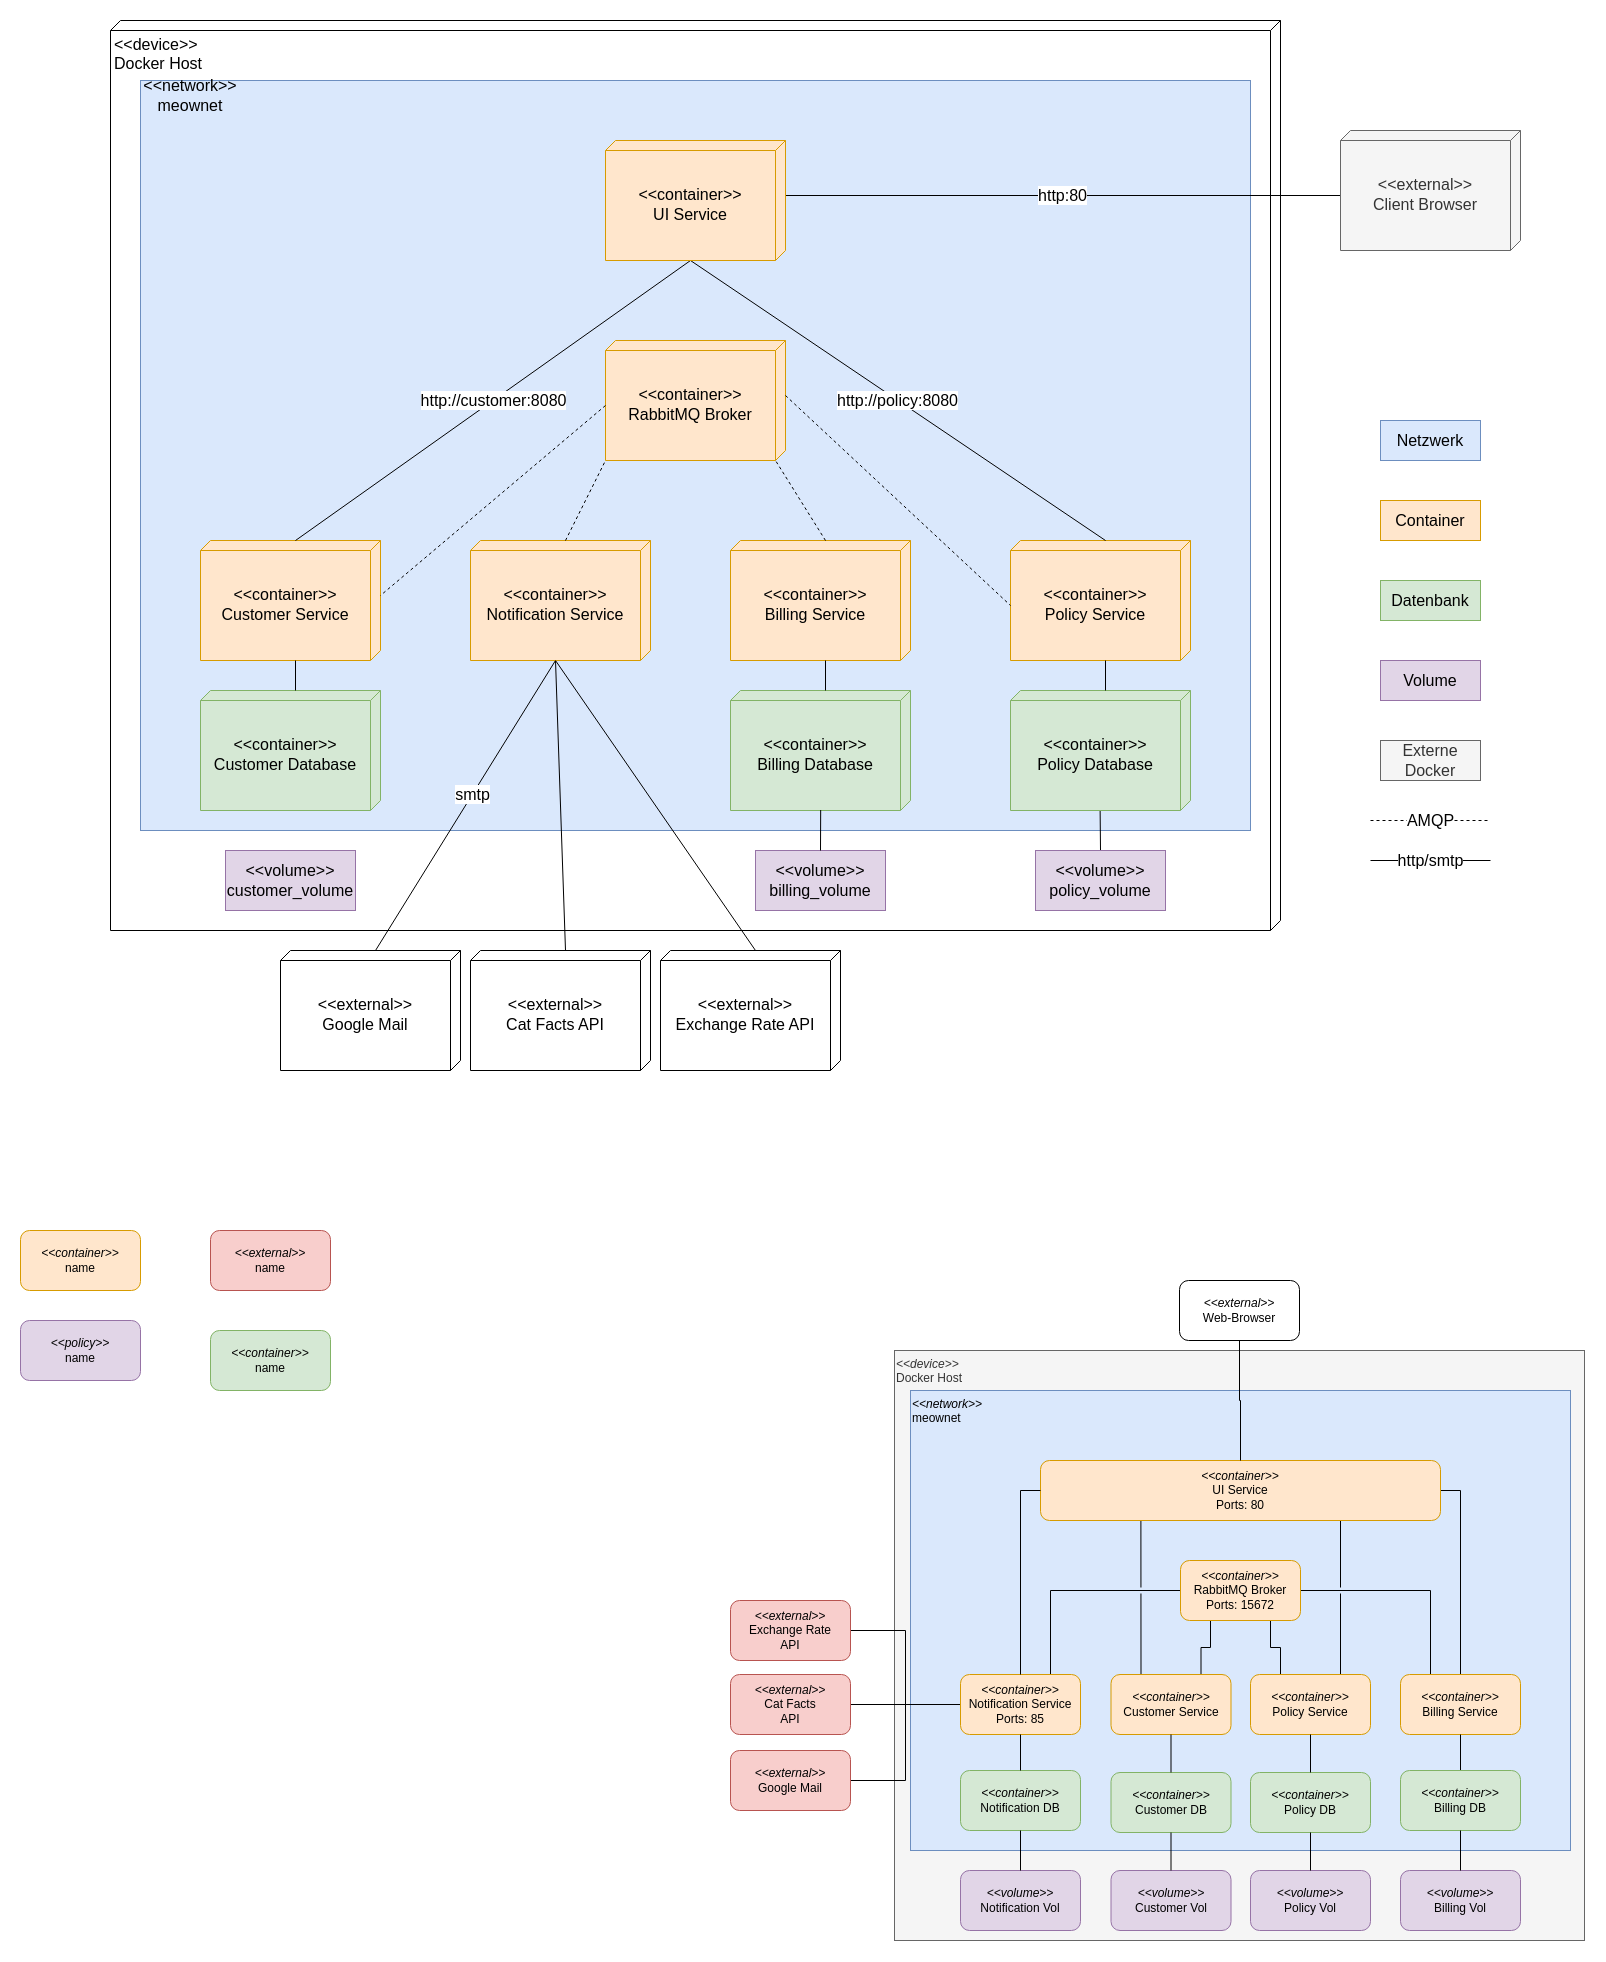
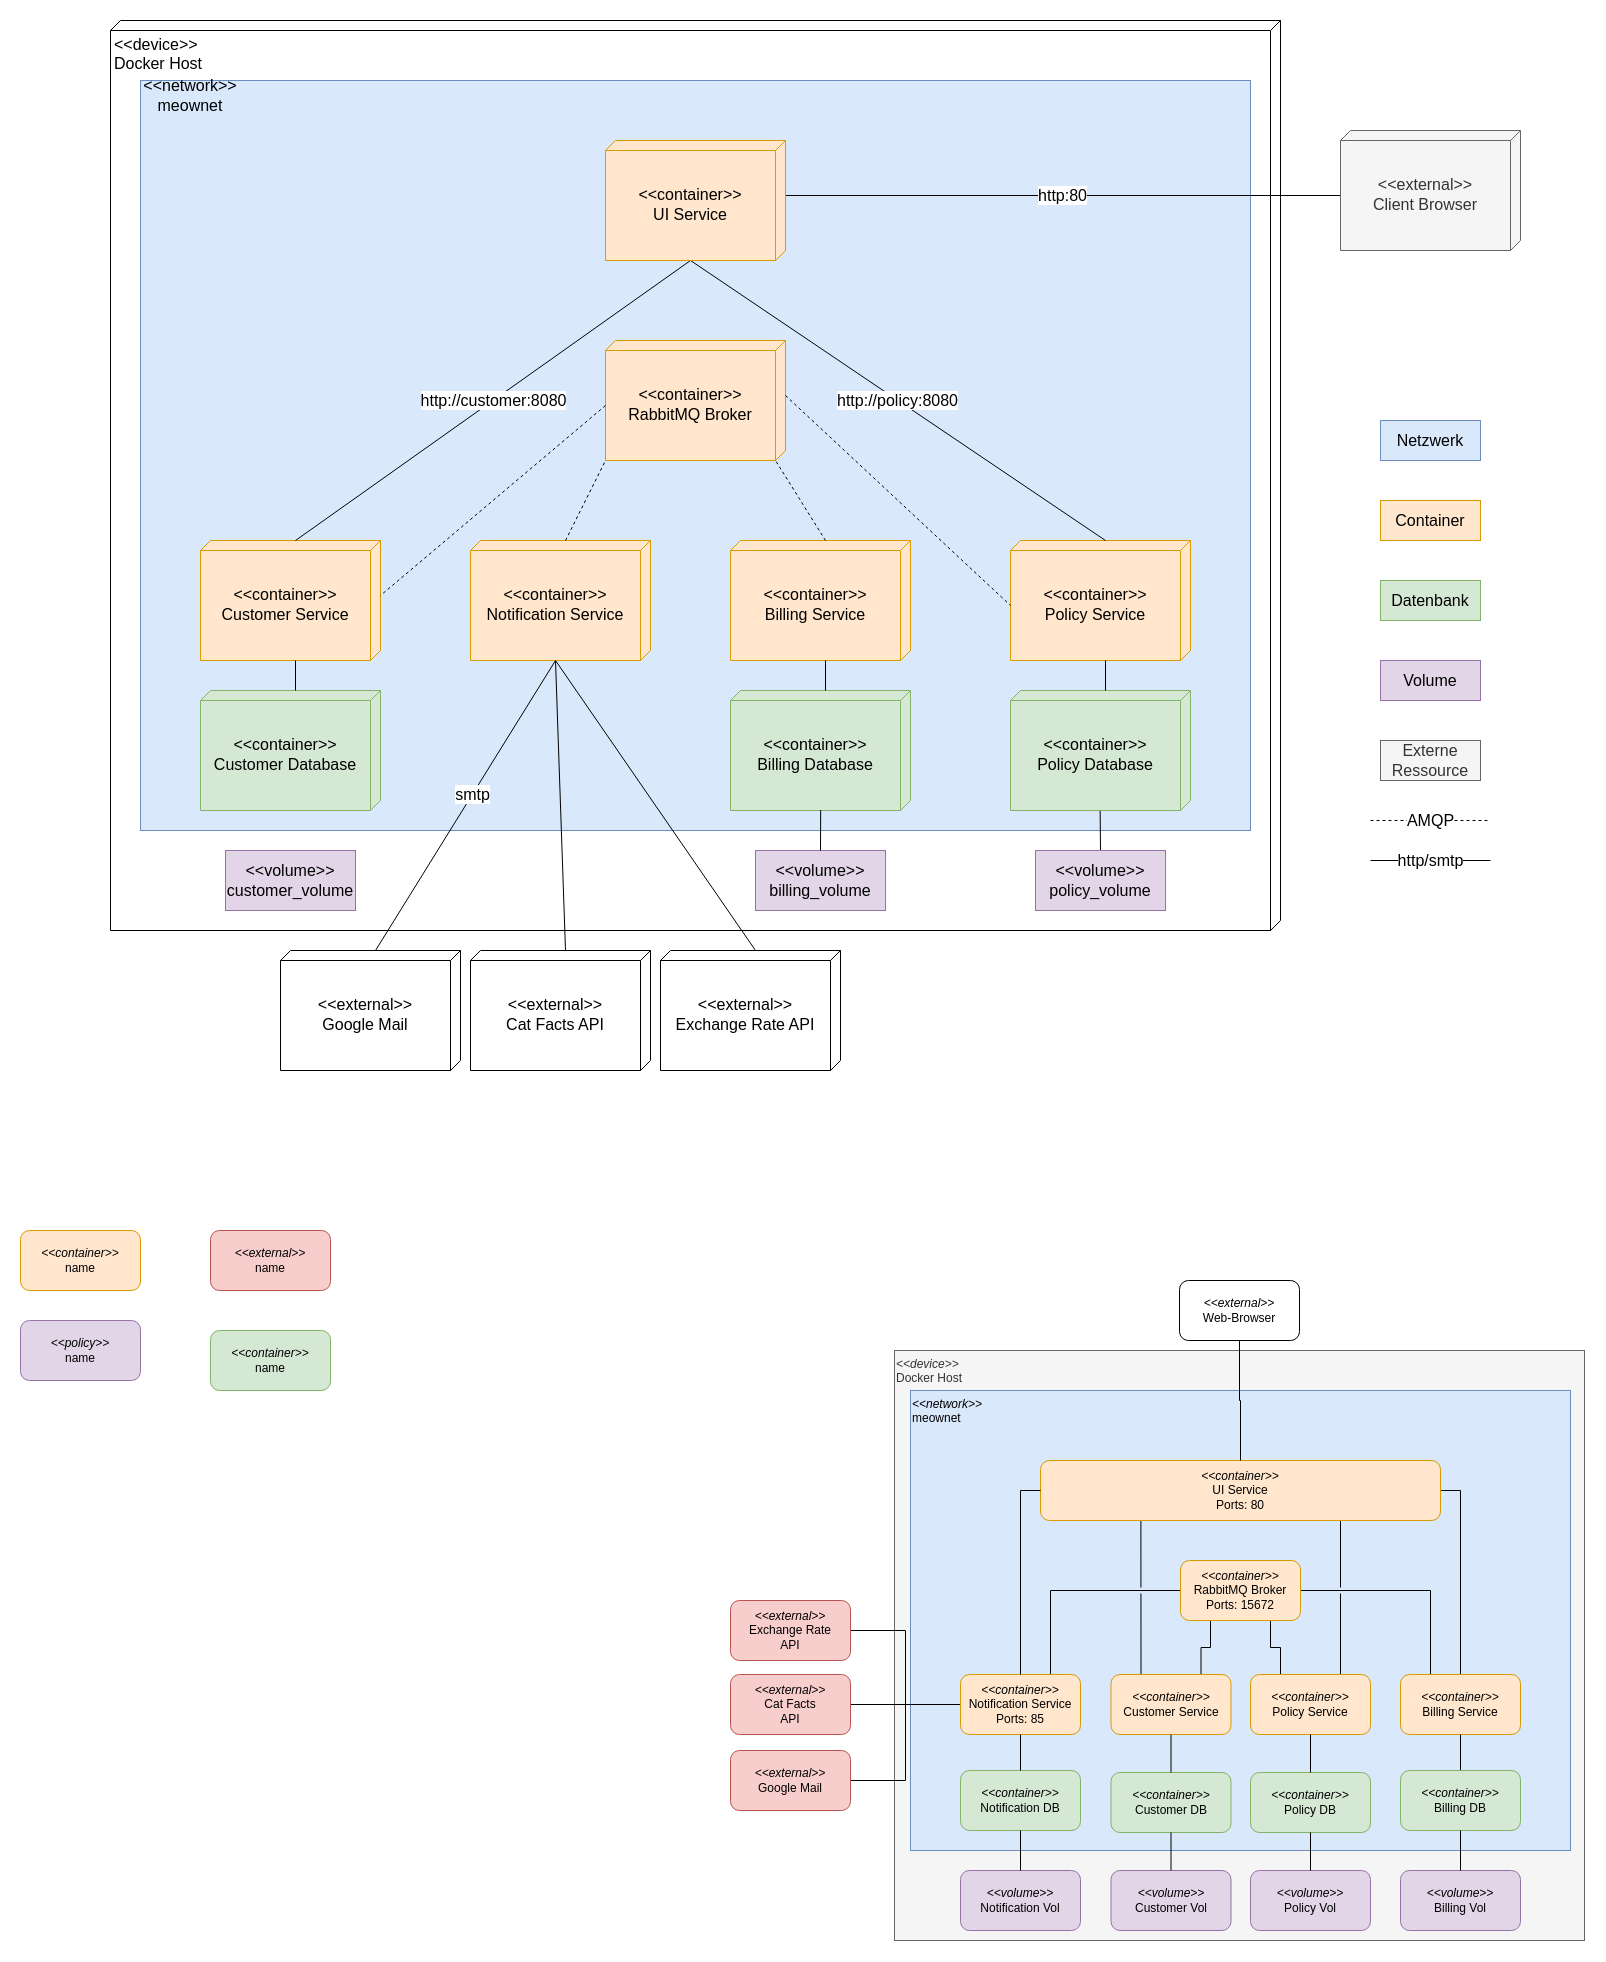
(1431, 761) -> (1431, 761)
